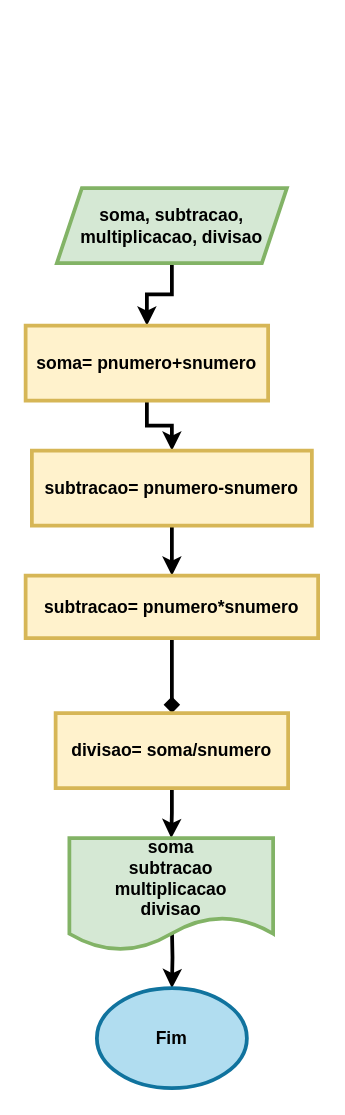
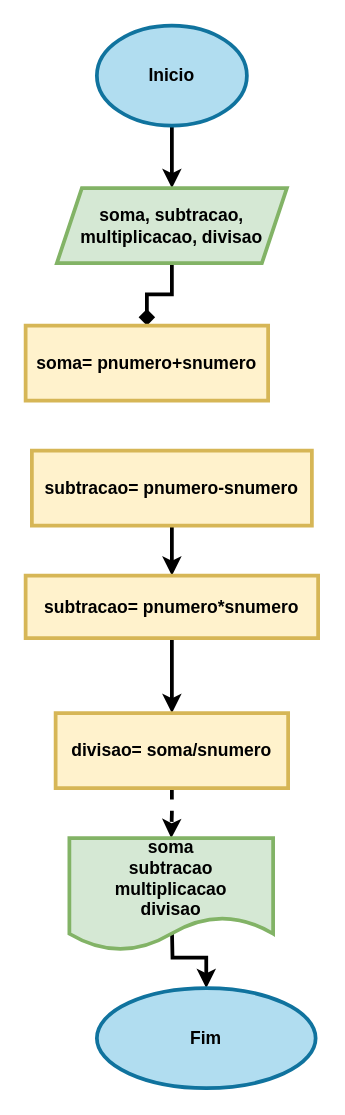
none -> (172, 76)
none -> (172, 150)
(147, 310) -> (147, 310)
(153, 426) -> none
(172, 697) -> (172, 697)
(172, 805) -> (172, 805)
(172, 1038) -> (206, 1038)
